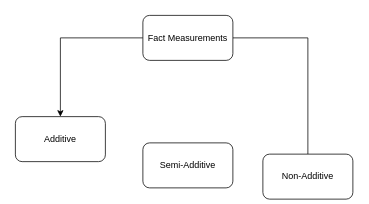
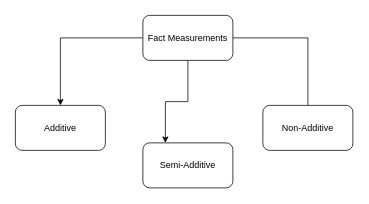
none -> (165, 107)
(60, 139) -> (60, 128)
(308, 177) -> (308, 128)
